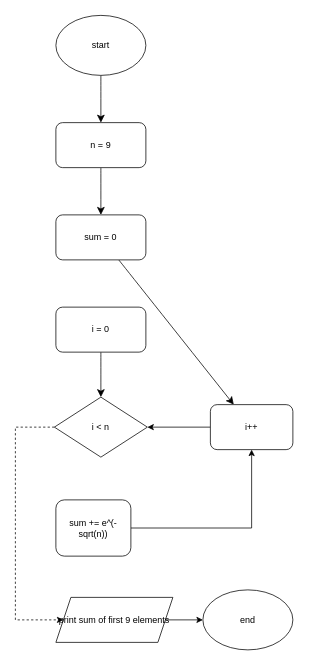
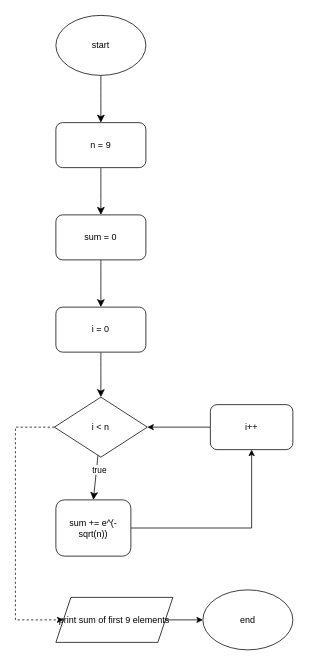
(175, 331) -> (101, 299)
none -> (96, 475)
